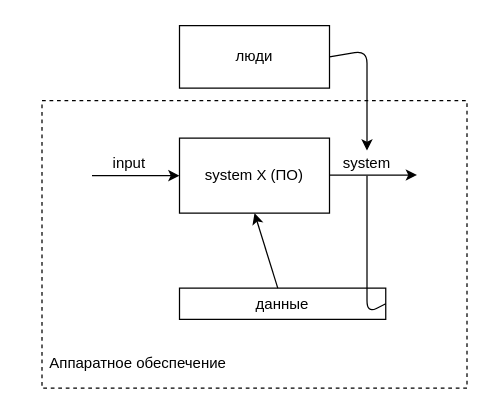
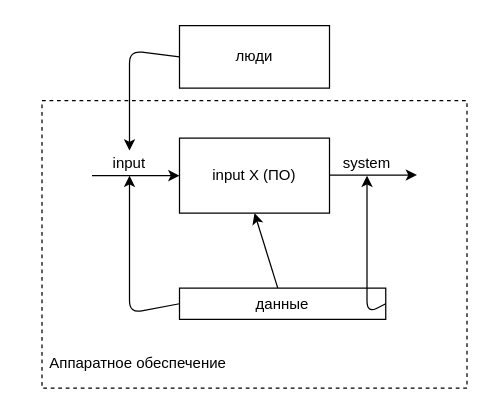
none -> (129, 77)
(367, 83) -> none
(254, 176) -> (254, 176)
(367, 183) -> (367, 186)
none -> (129, 269)
